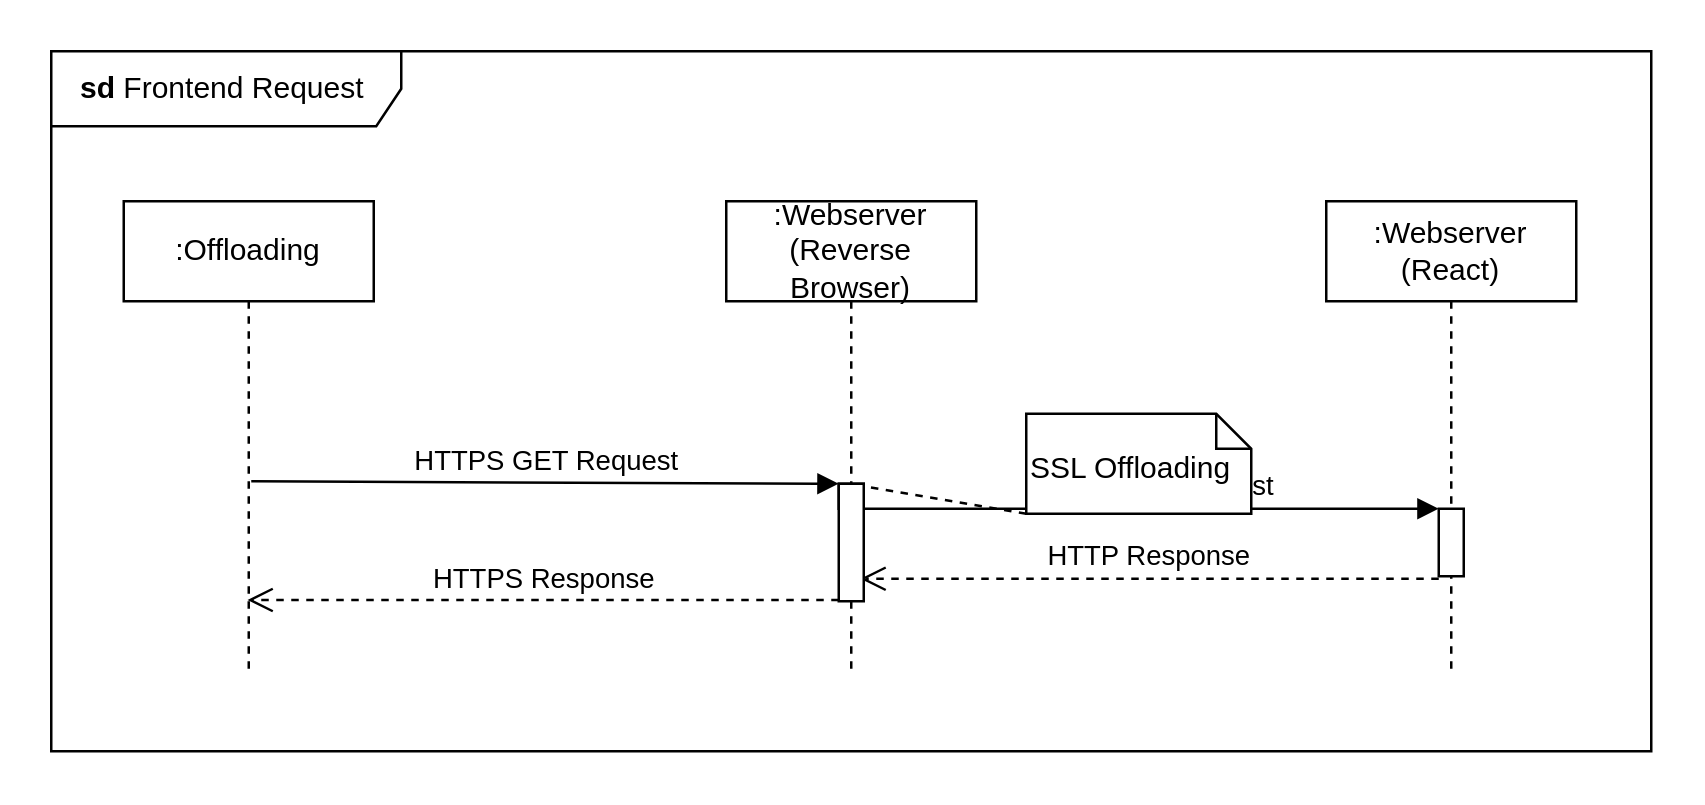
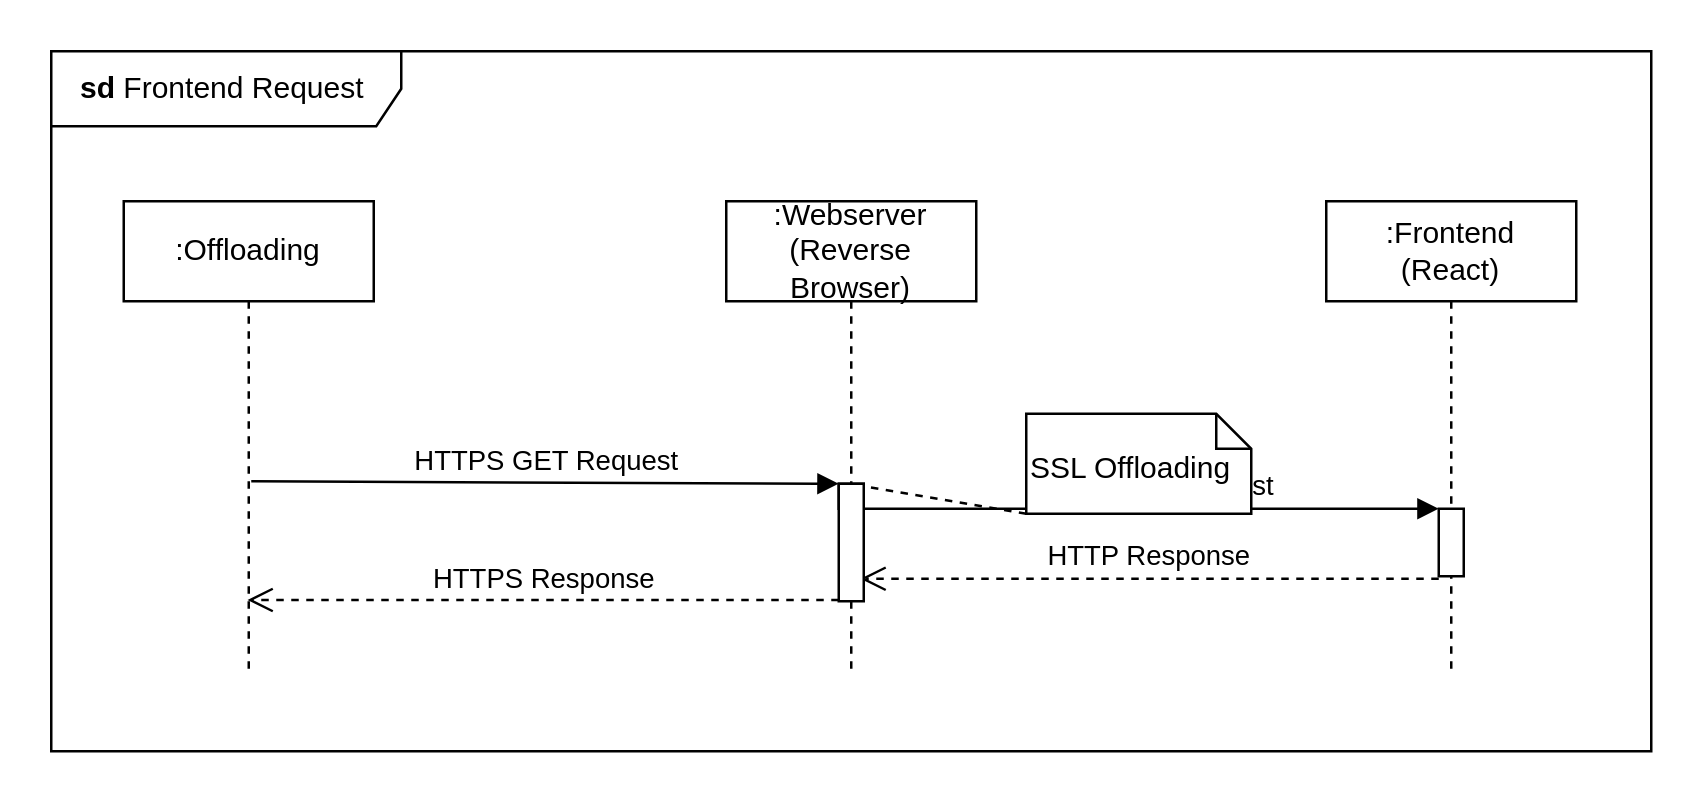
(1451, 251) -> (1451, 251)
